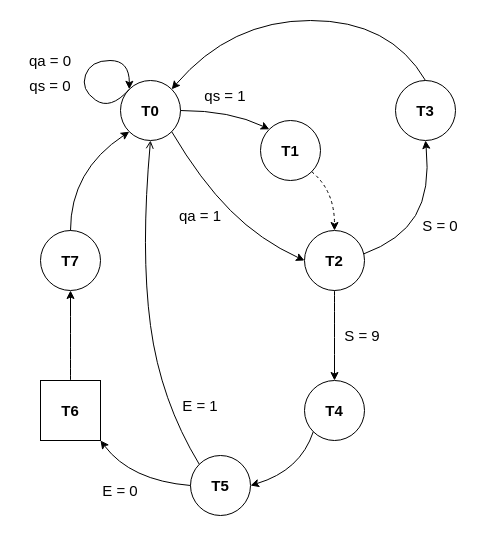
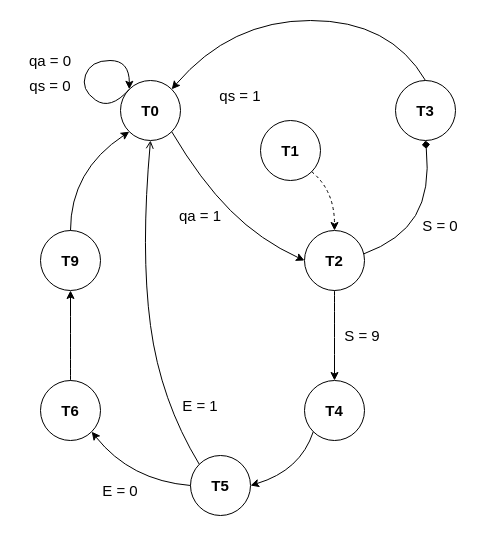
(226, 96) -> (241, 96)
(223, 114) -> none
(426, 148) -> (426, 149)
(71, 261) -> (71, 261)
(71, 411) -> (71, 411)
